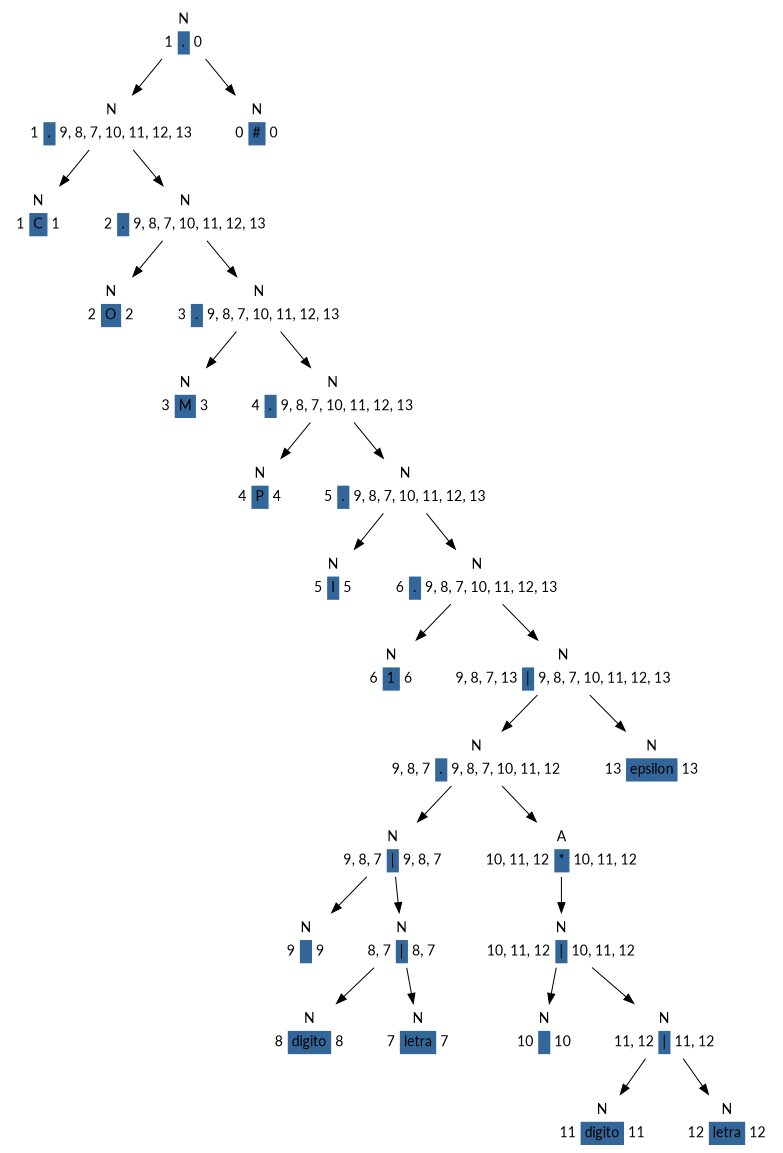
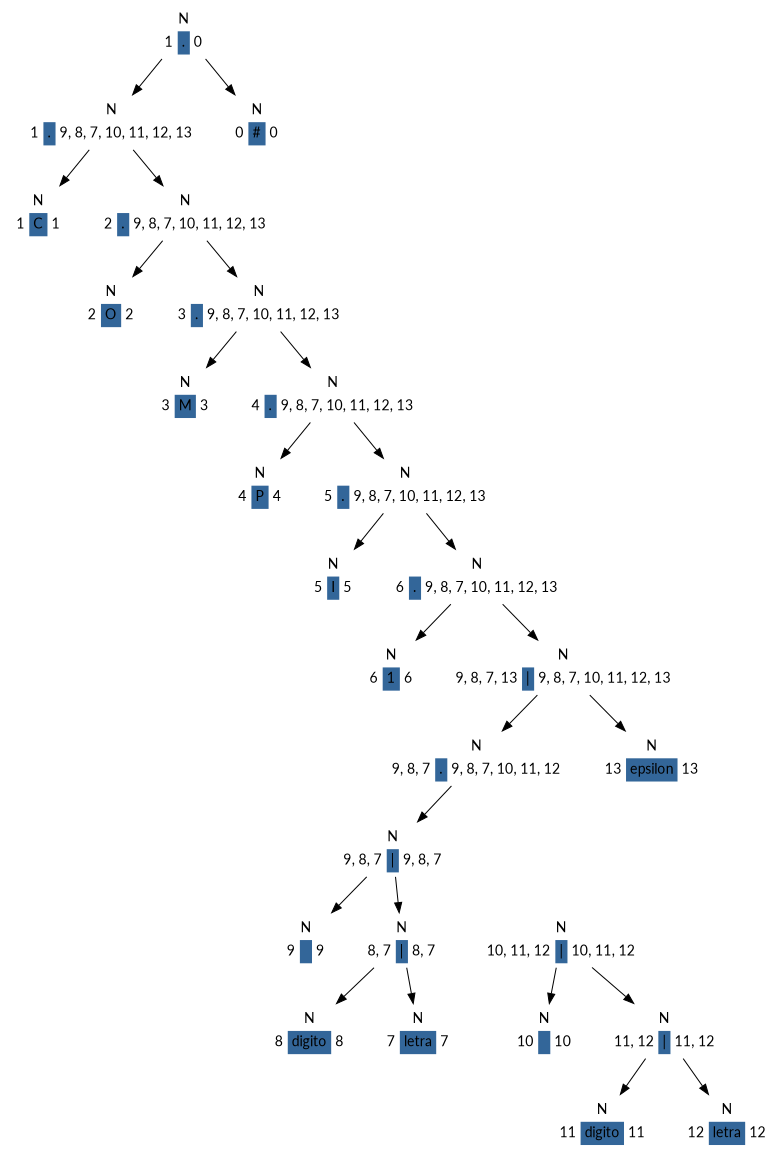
(561, 849) -> none
